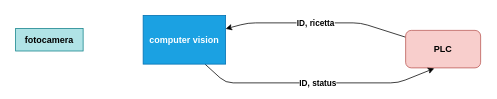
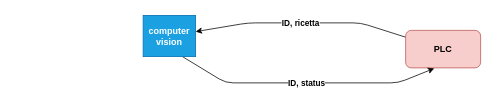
(49, 40) -> none
(184, 40) -> (169, 36)
